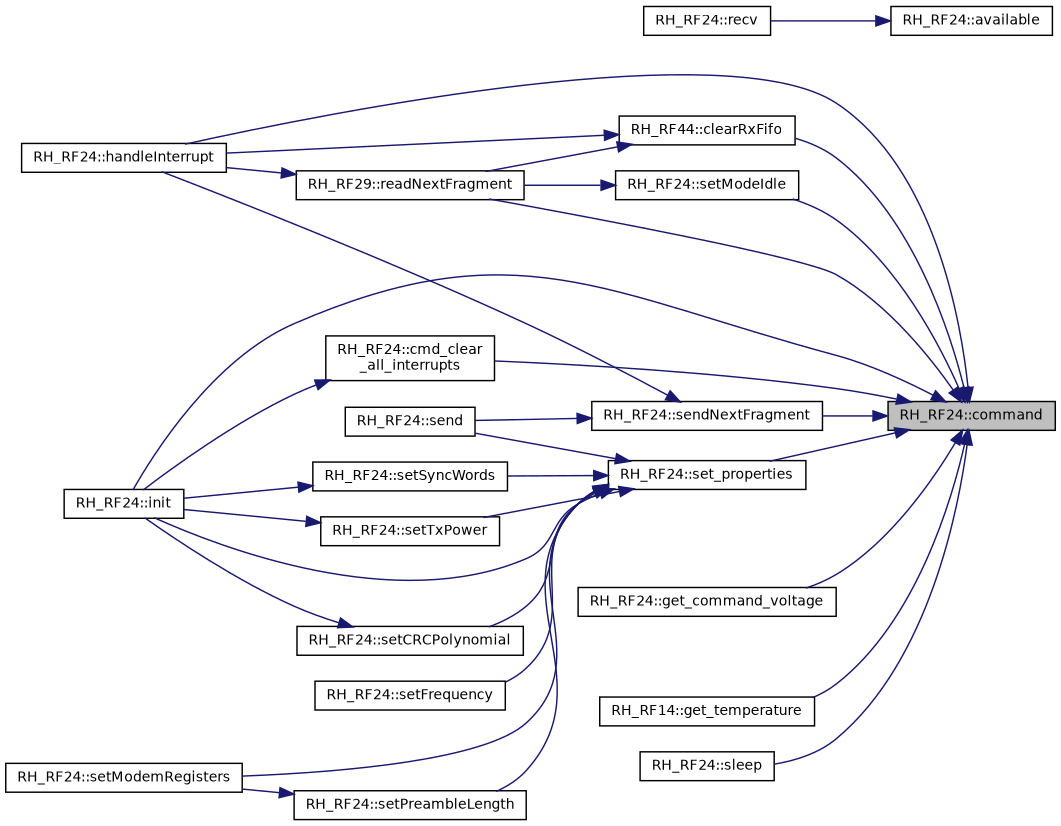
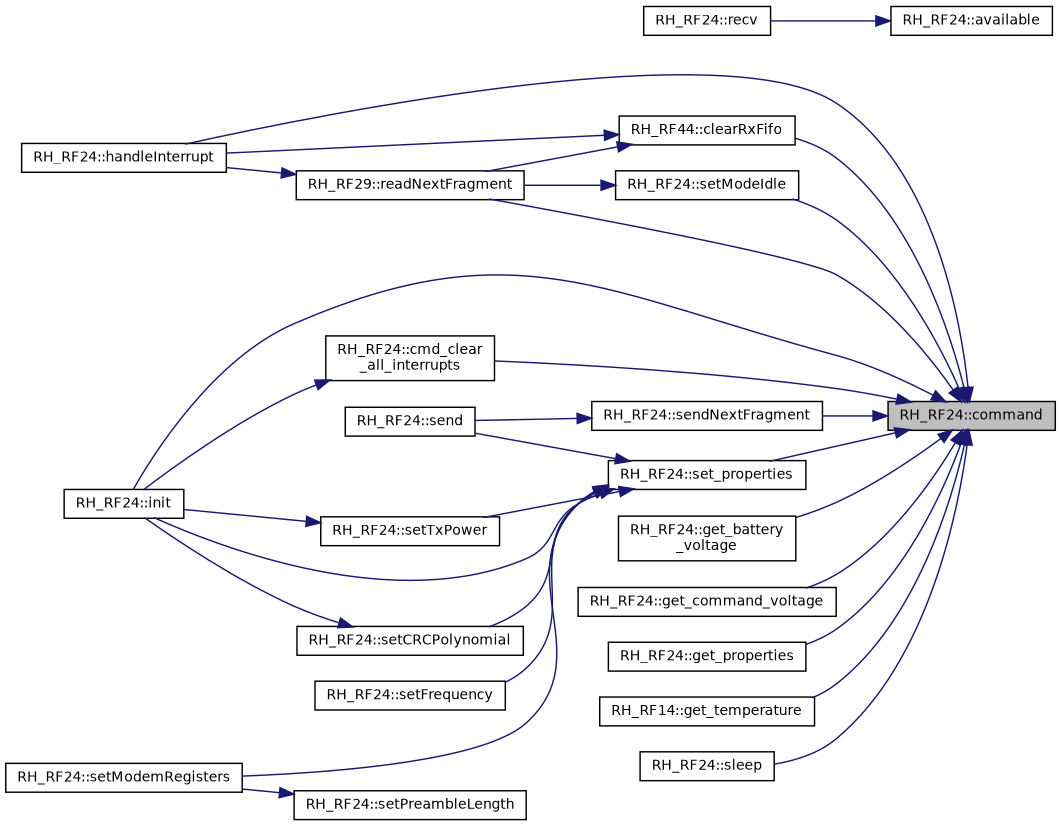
(405, 270) -> none
(410, 476) -> none
none -> (707, 538)
none -> (707, 657)
(557, 695) -> none
